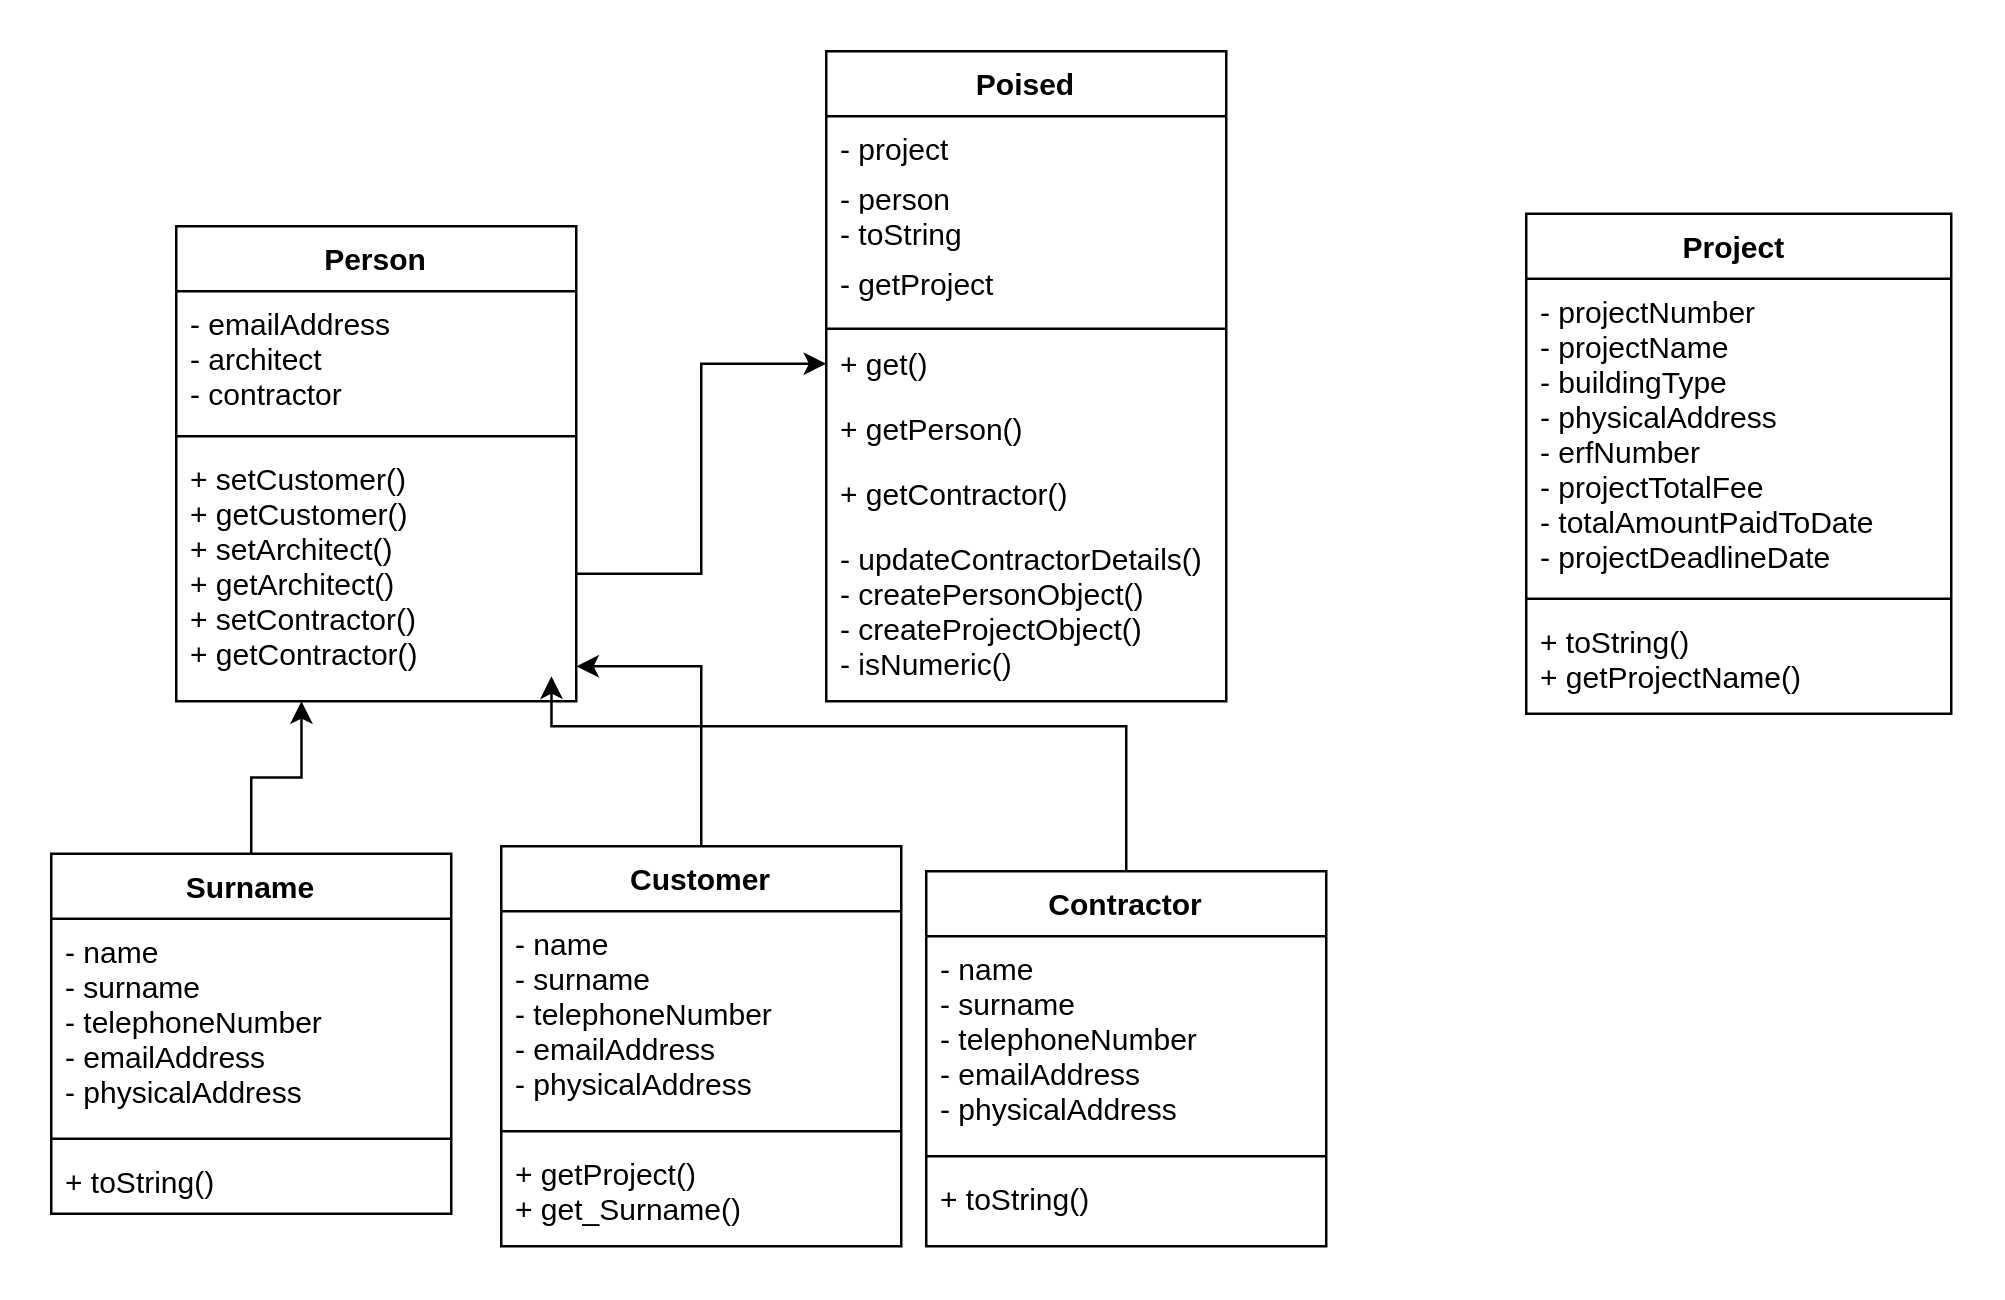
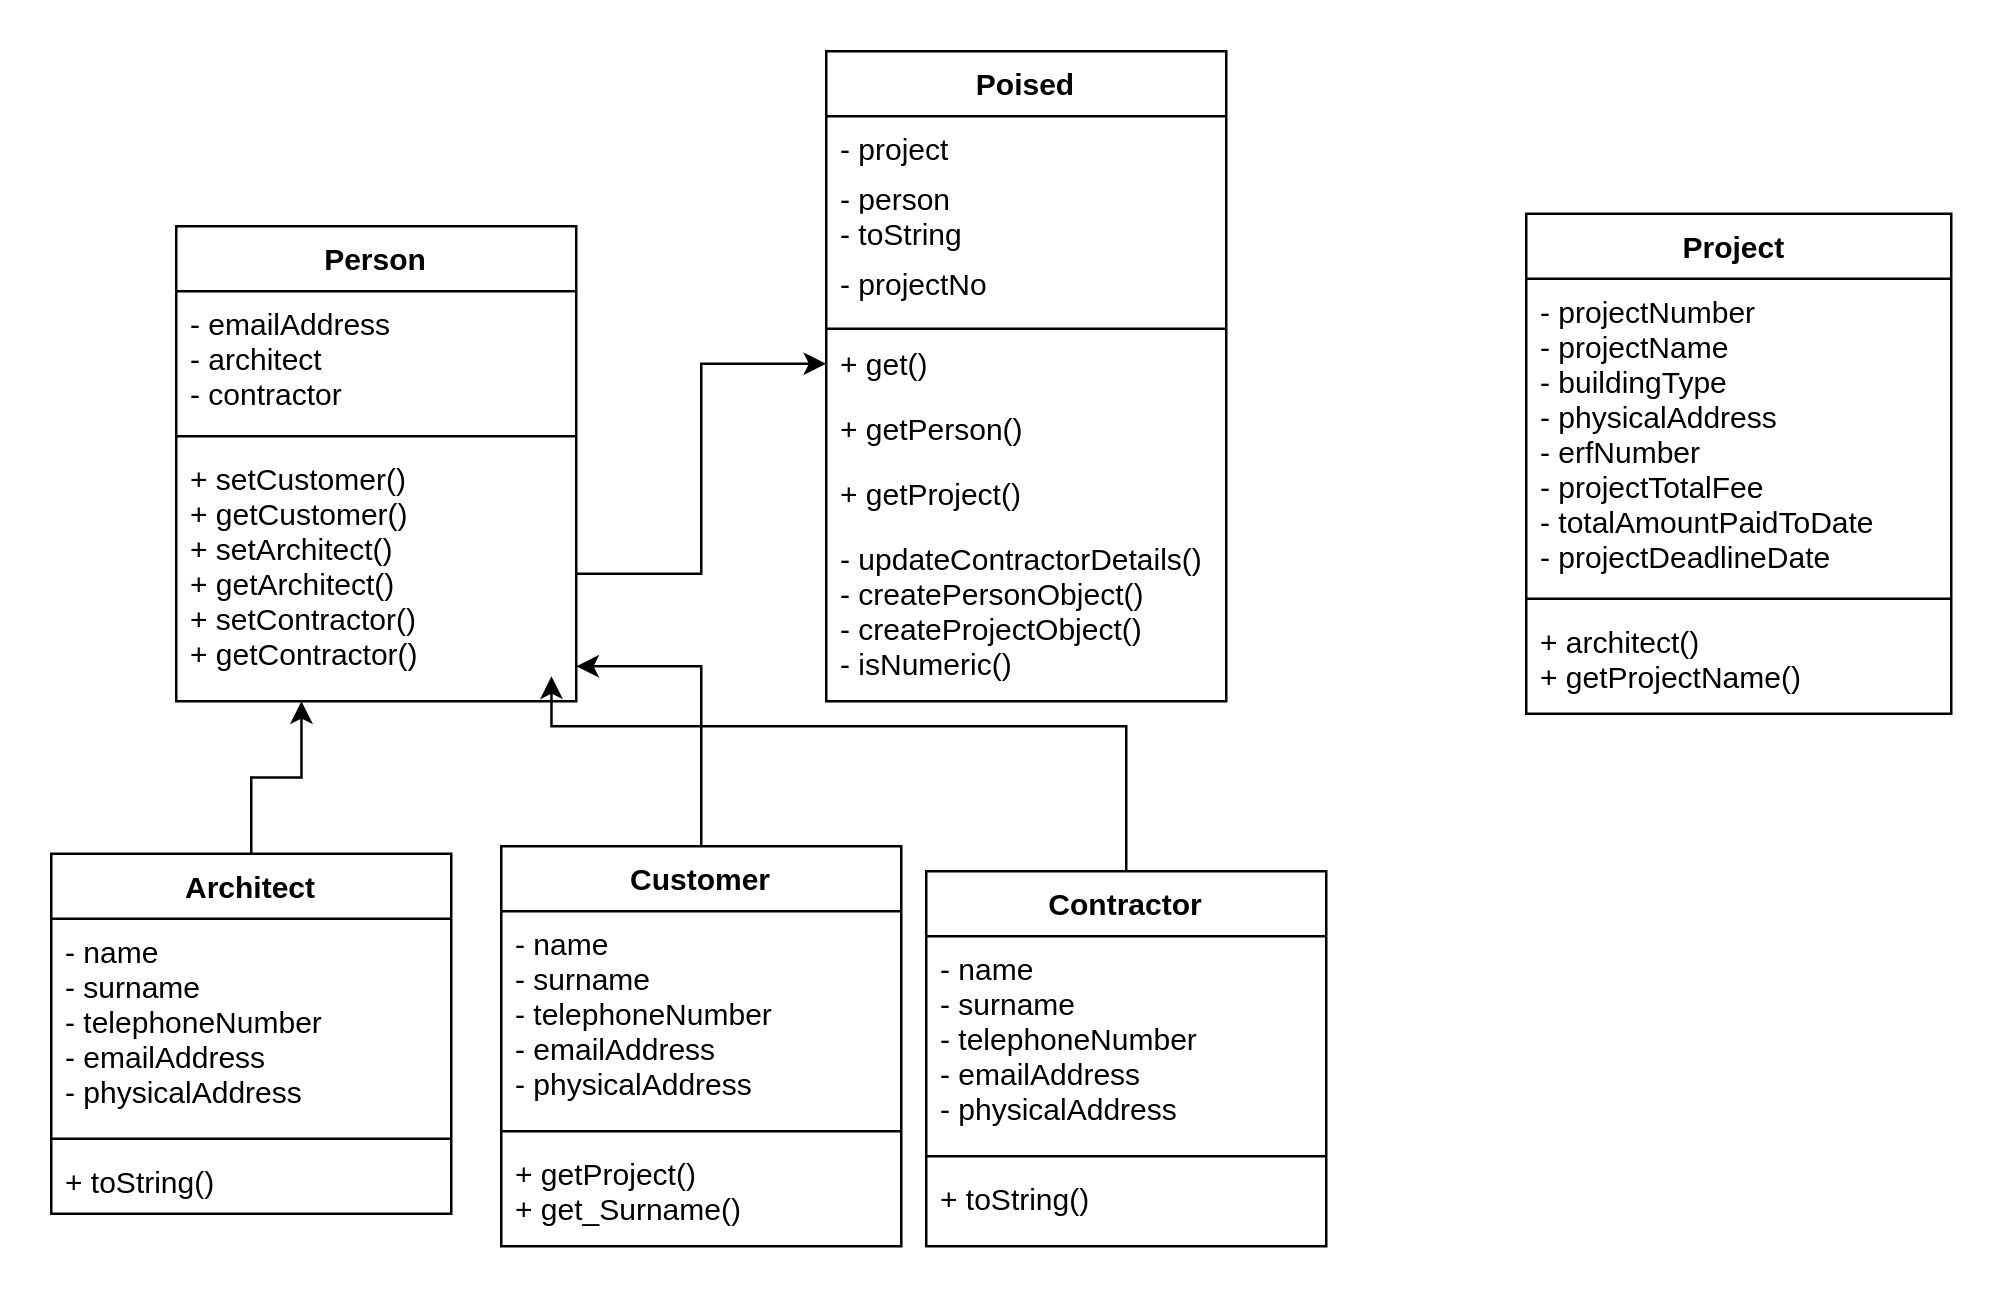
(937, 285) -> (929, 285)
(979, 495) -> (954, 495)
(1633, 643) -> (1641, 643)
(250, 888) -> (250, 888)
